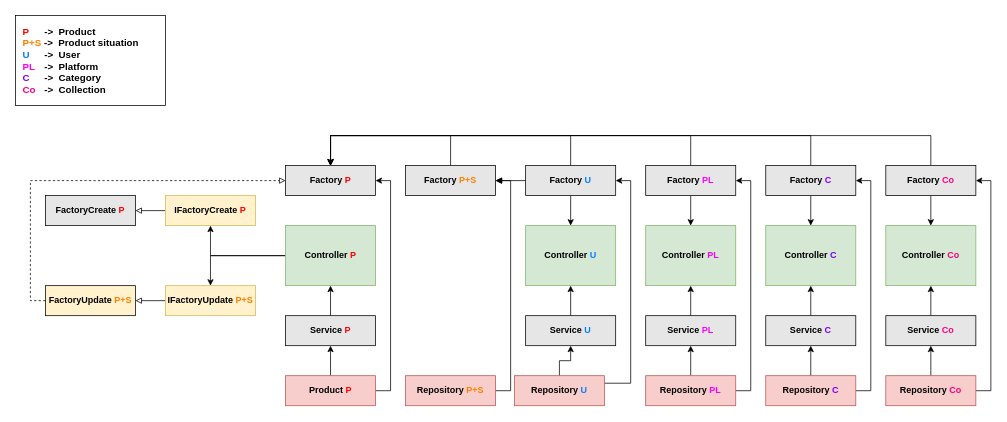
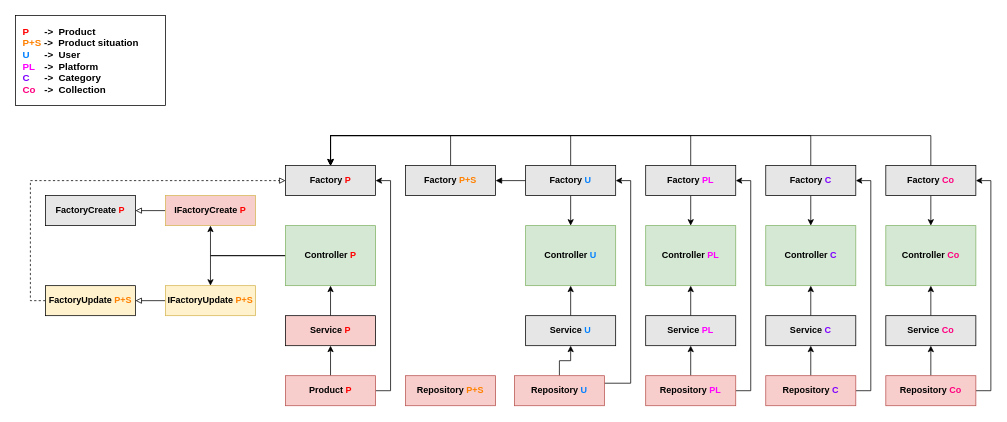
(210, 210) -> (210, 210)
(510, 294) -> none
(330, 330) -> (330, 330)
